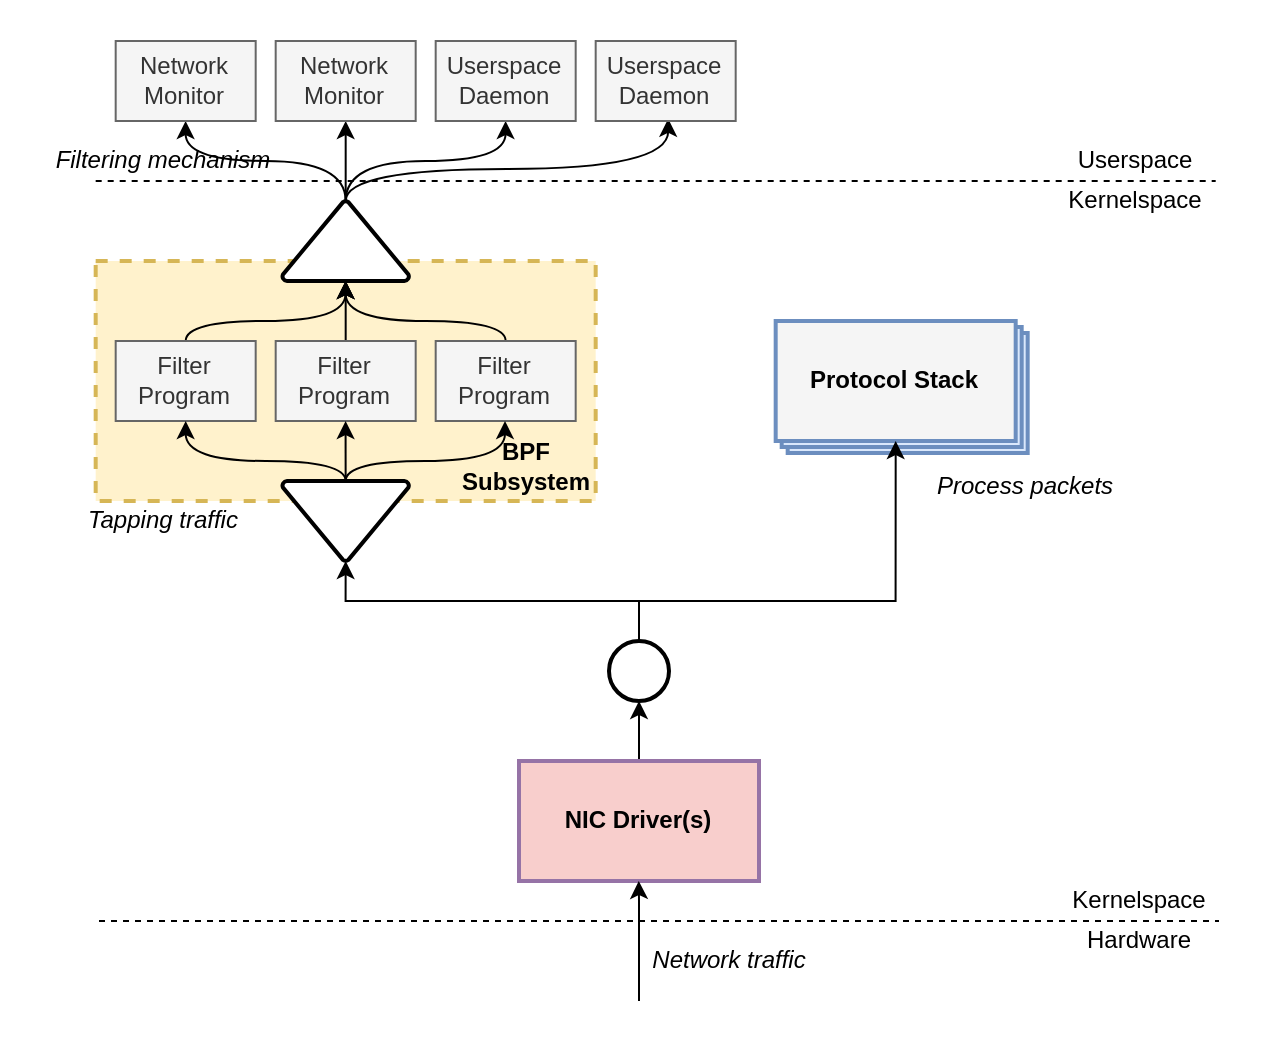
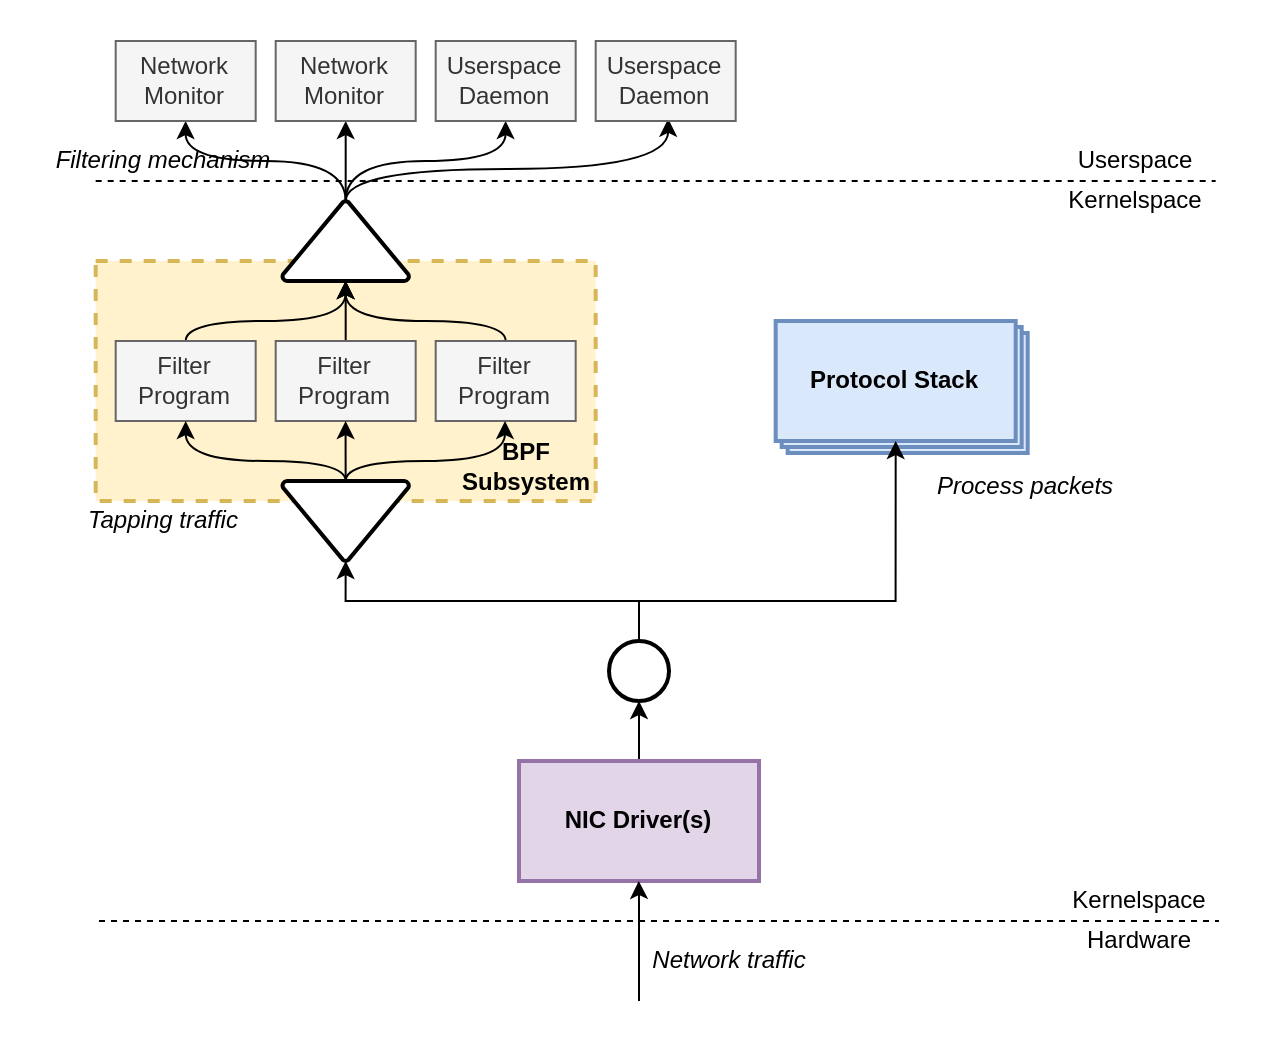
(896, 381) -> (896, 381)
(639, 821) -> (639, 821)
